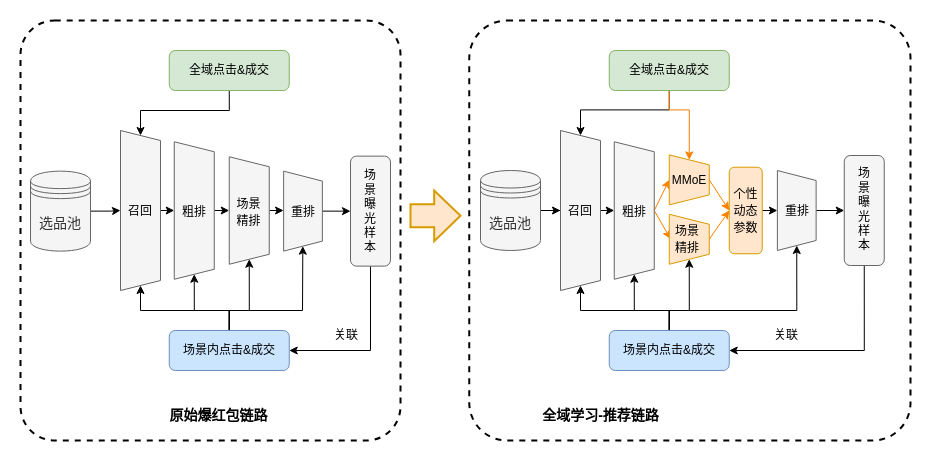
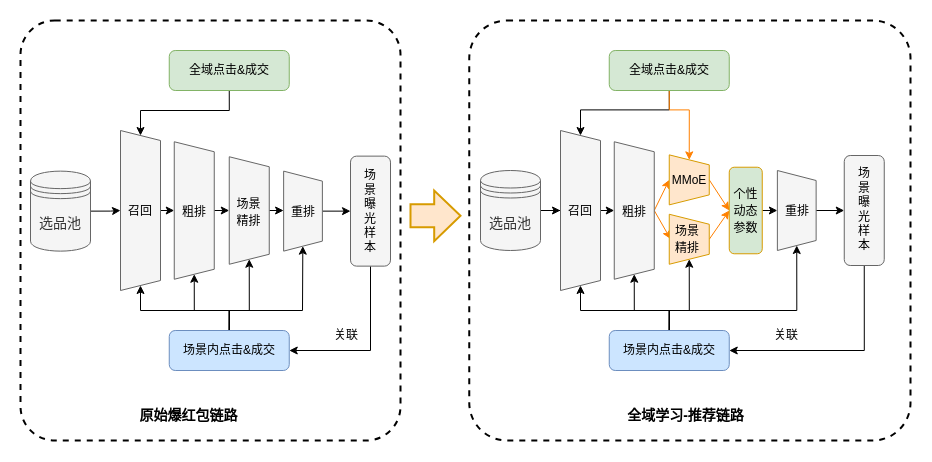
(746, 211) -> (746, 211)
(219, 416) -> (189, 416)
(601, 416) -> (686, 416)
